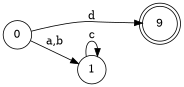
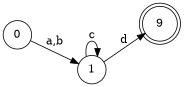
(82, 22) -> (121, 50)
